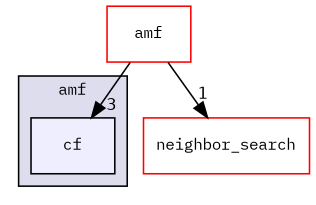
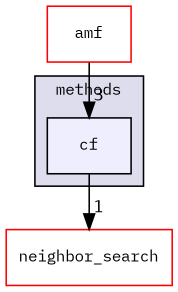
(183, 84) -> (89, 196)
(73, 91) -> (89, 91)
